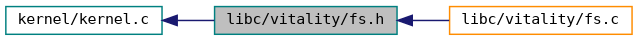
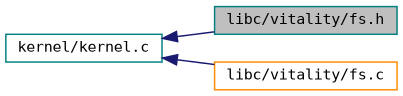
(431, 20) -> (196, 62)
